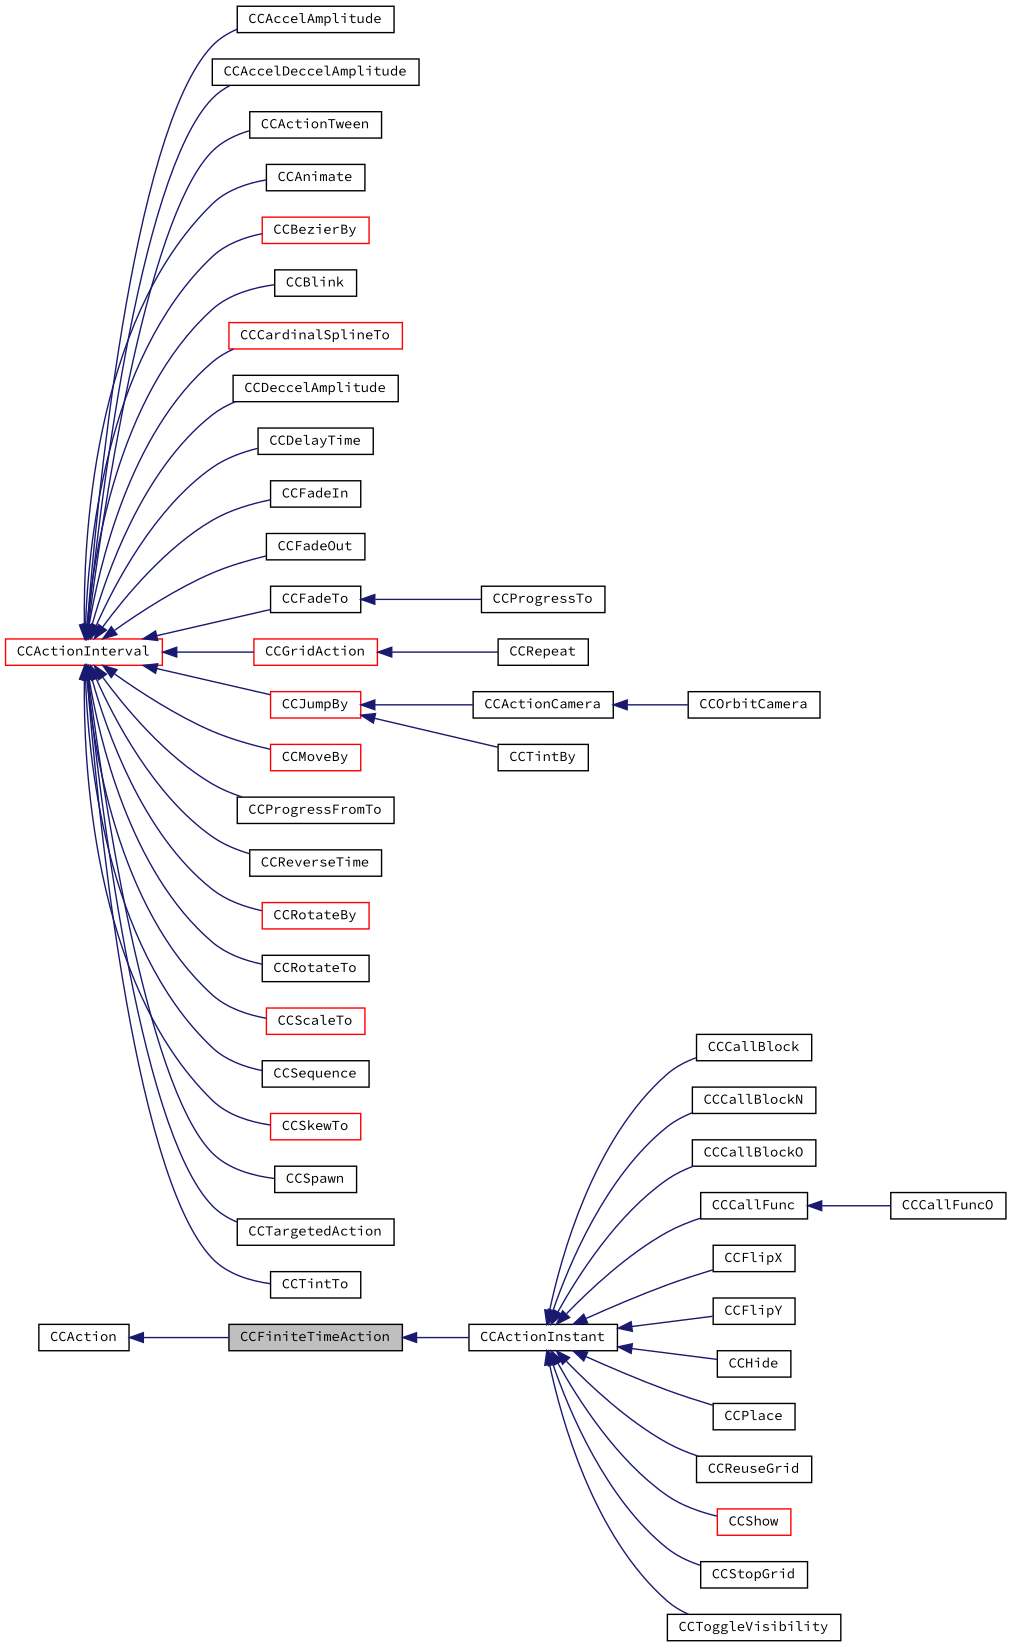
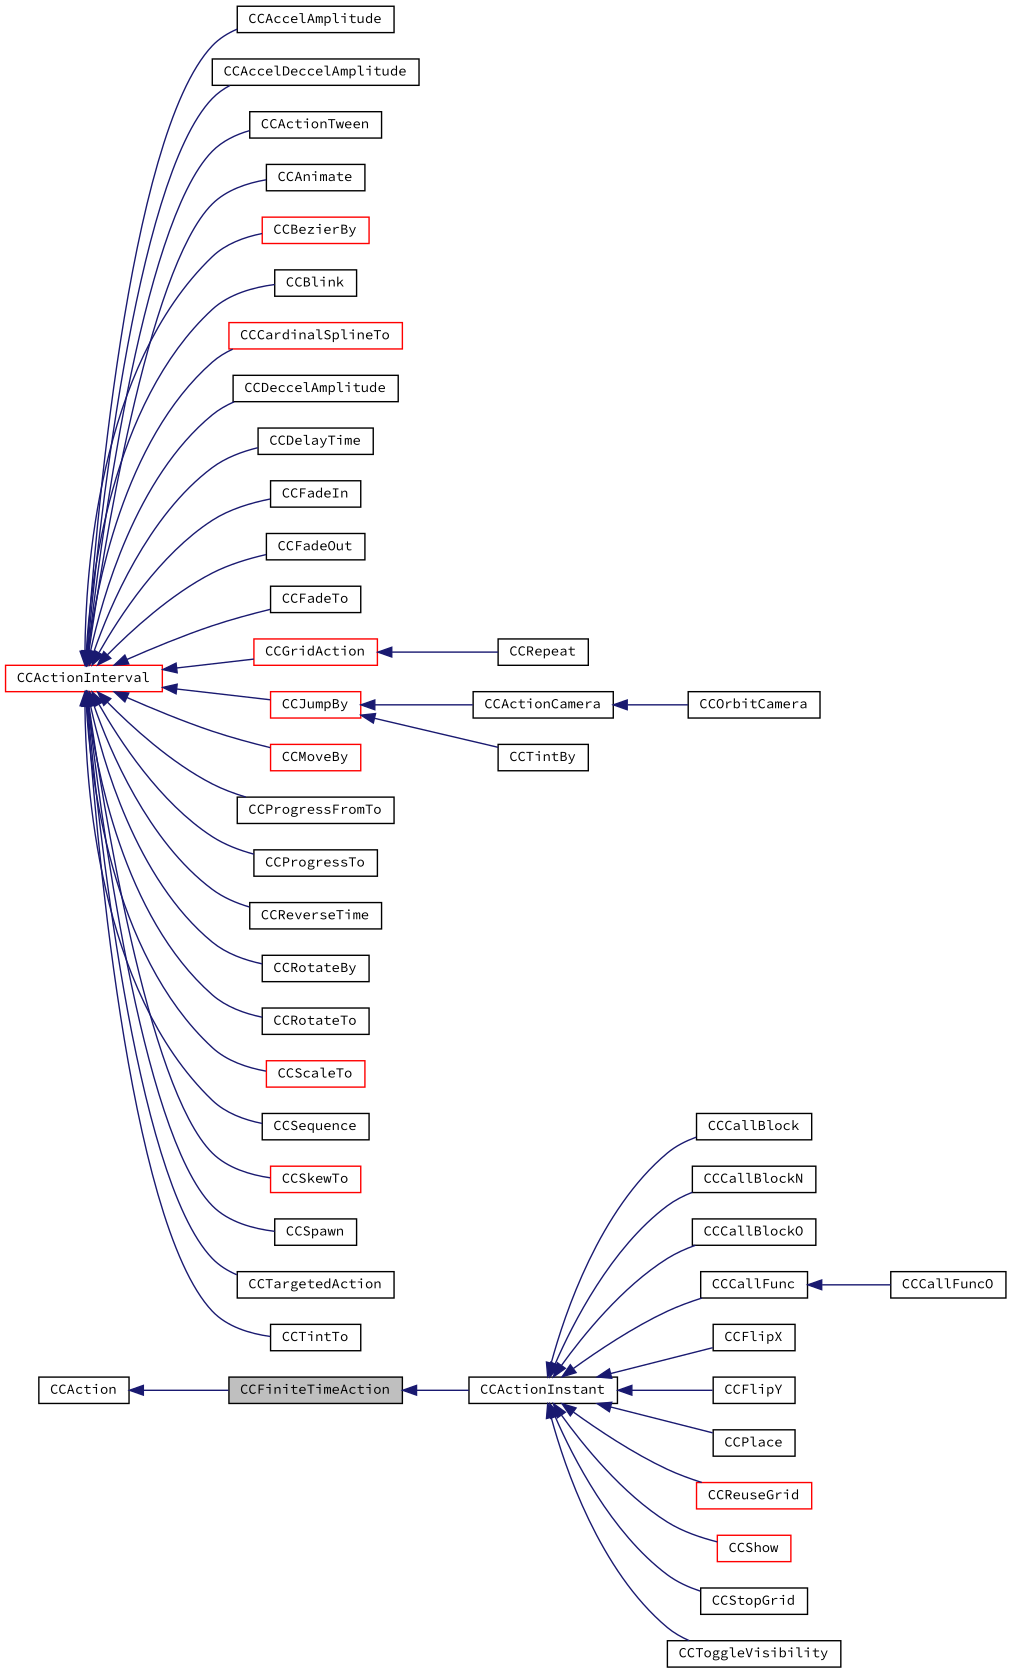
(428, 599) -> (163, 794)
(316, 916) -> (316, 968)
(754, 1364) -> none
(754, 1469) -> (754, 1496)
